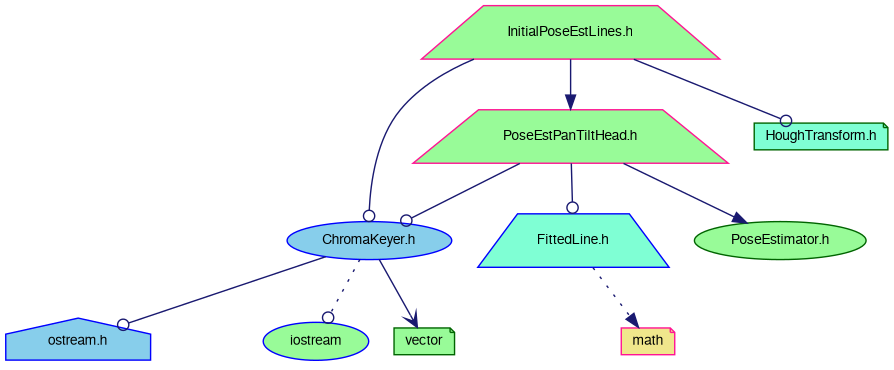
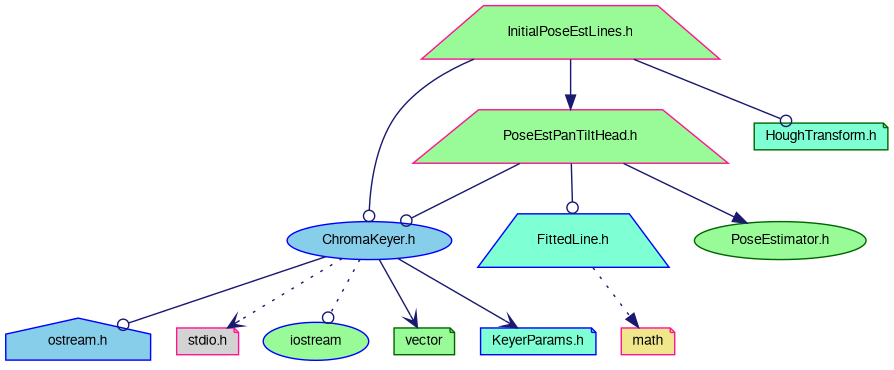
none -> (208, 341)
none -> (538, 341)
